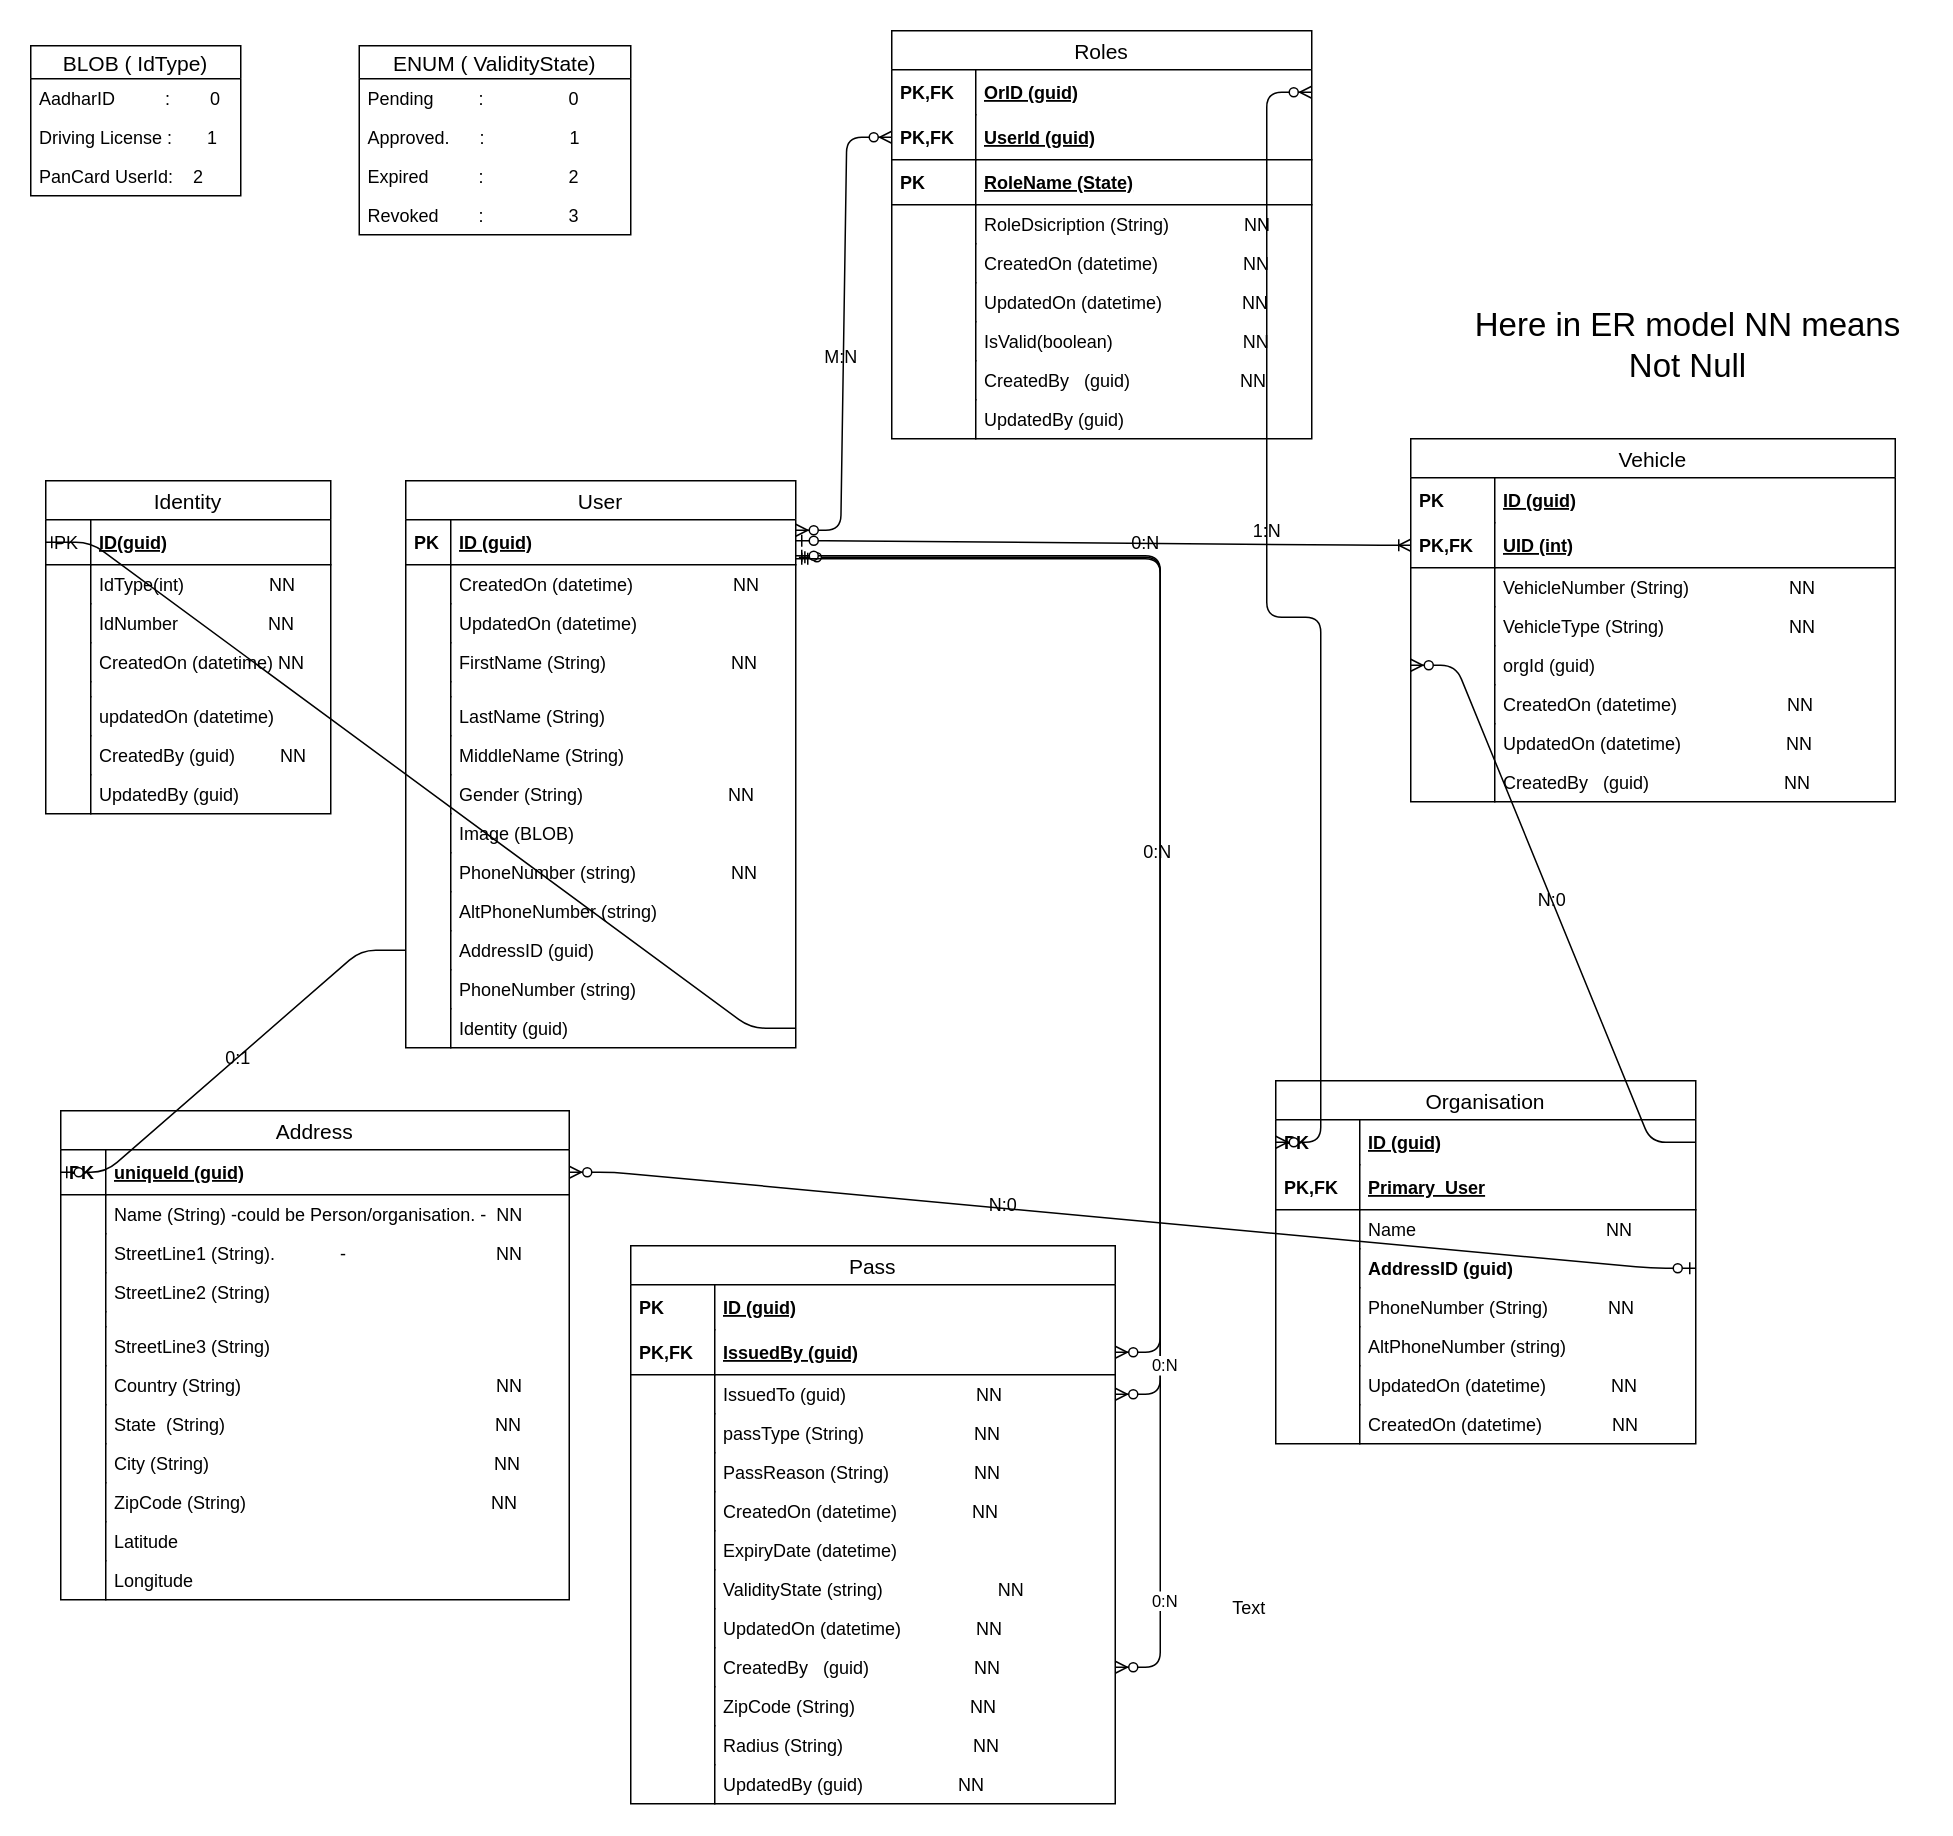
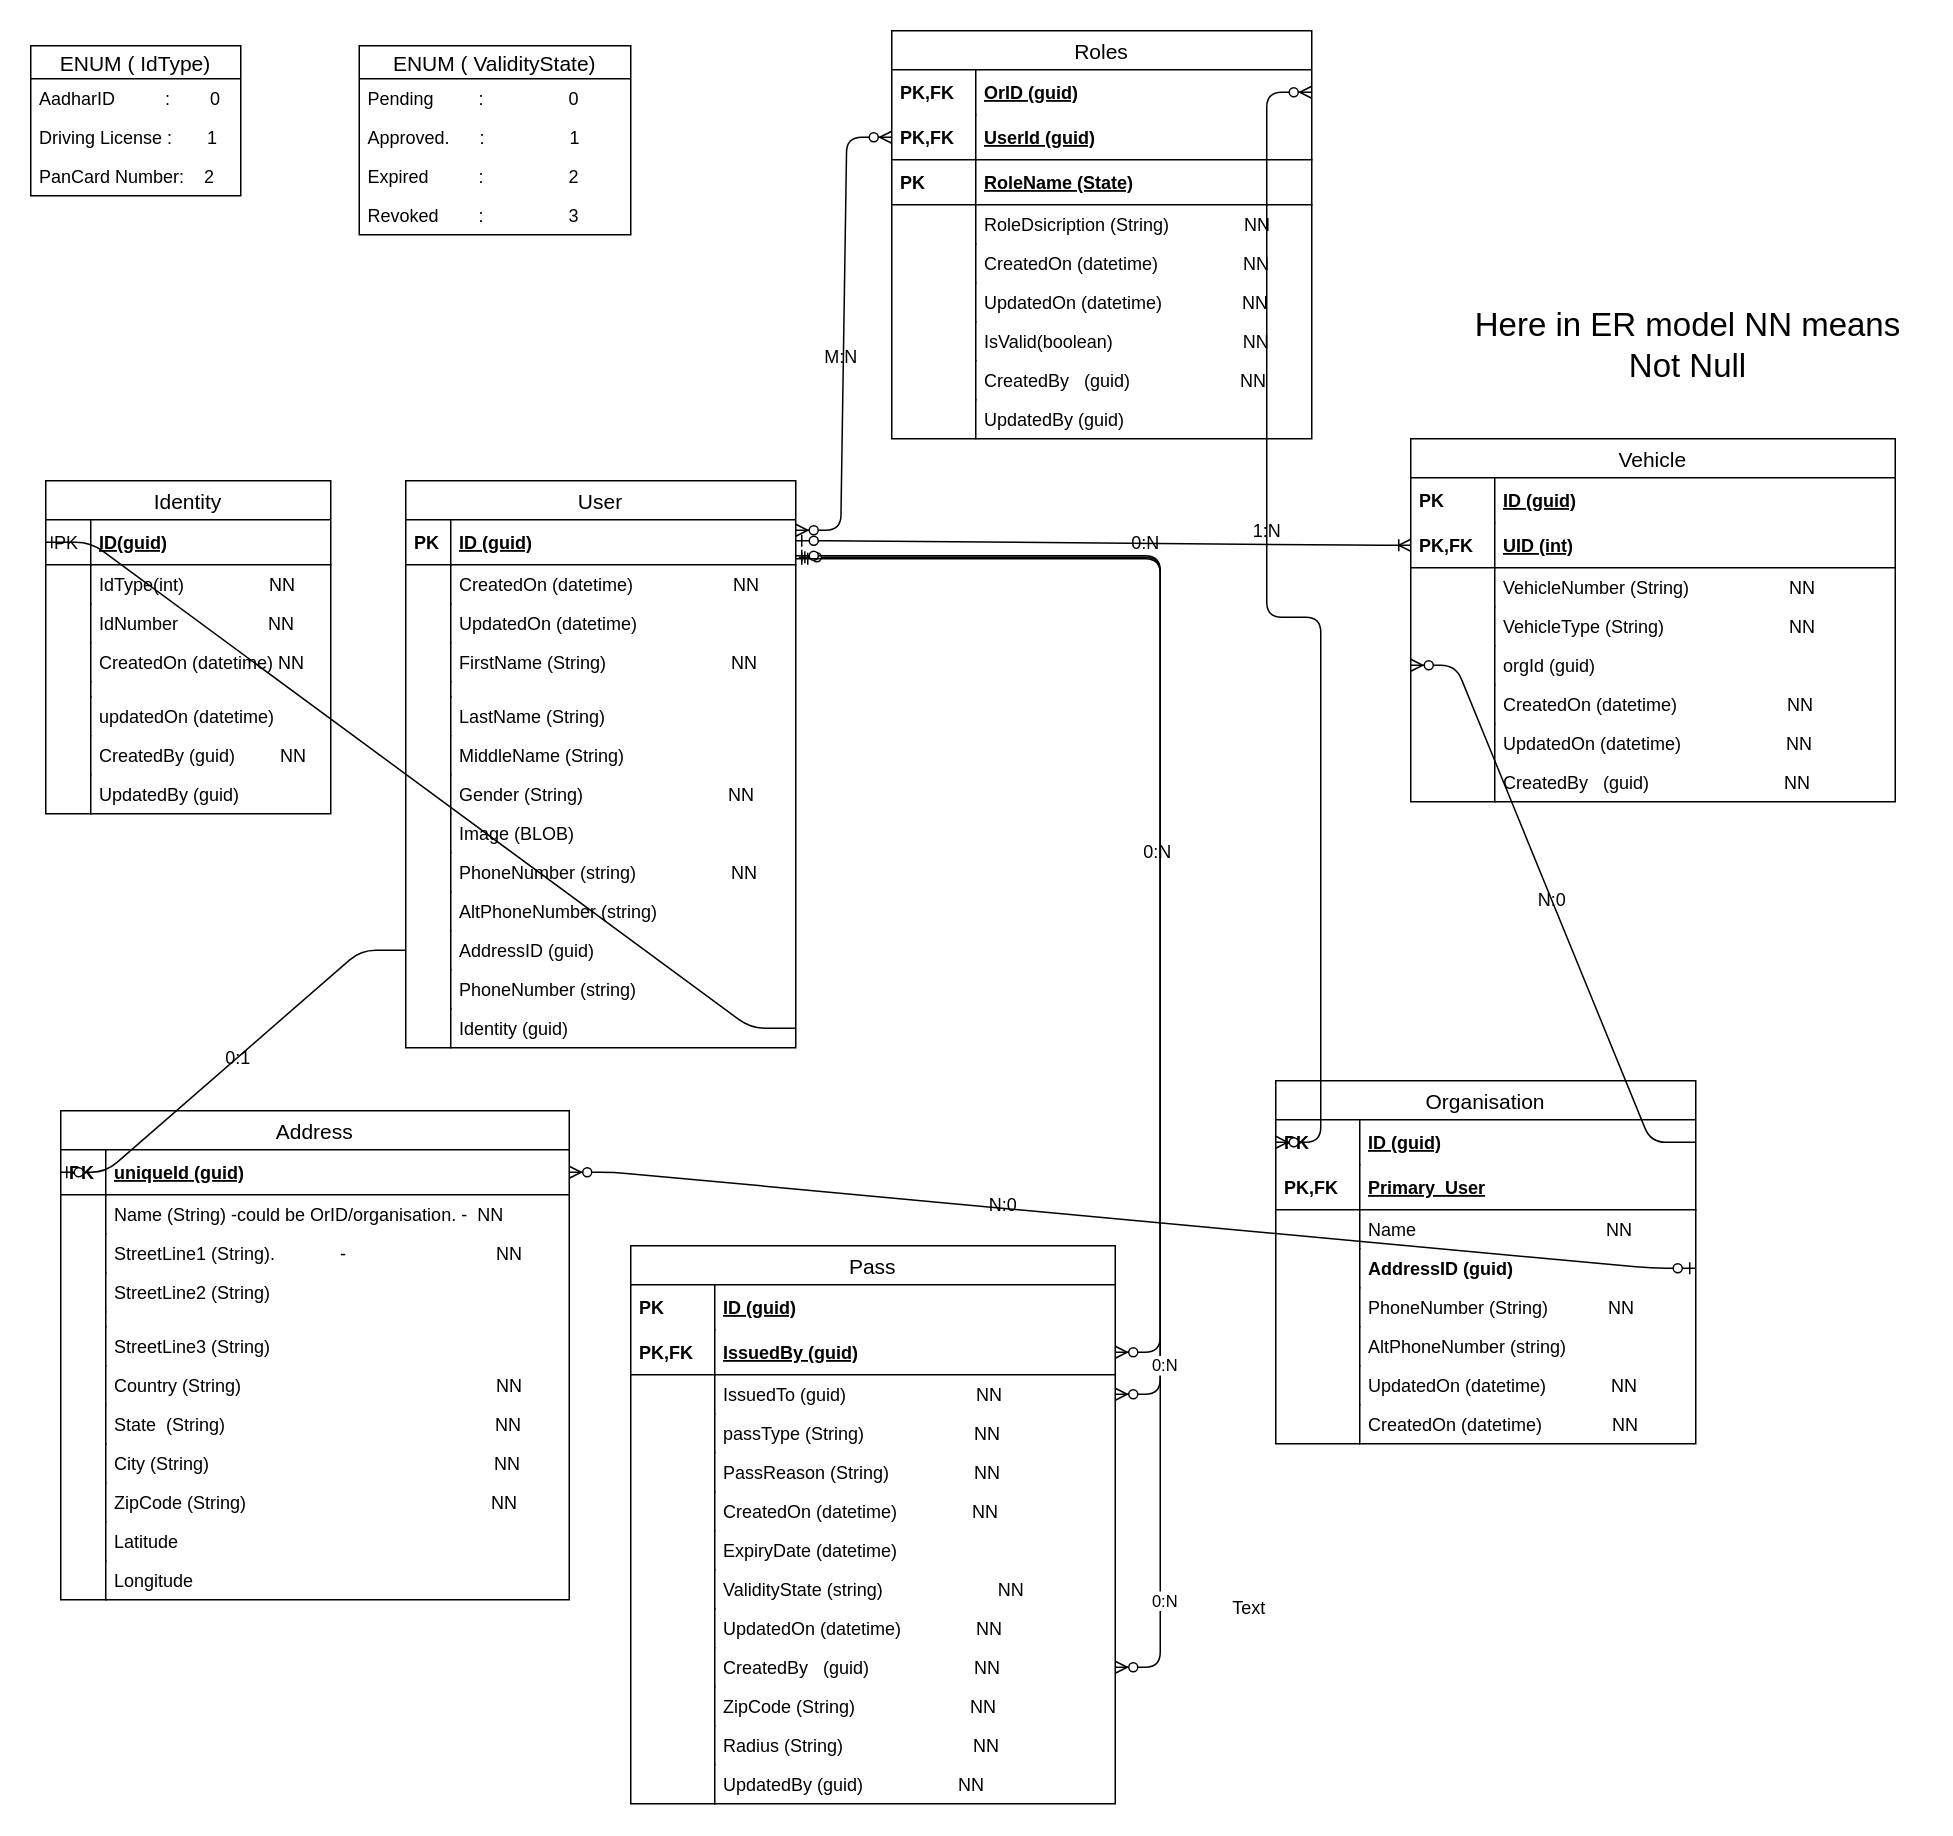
(135, 64) -> (135, 64)
(130, 177) -> (130, 177)
(340, 1215) -> (330, 1215)
